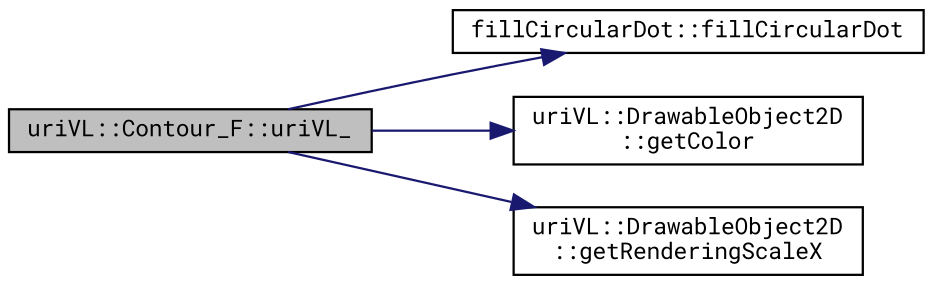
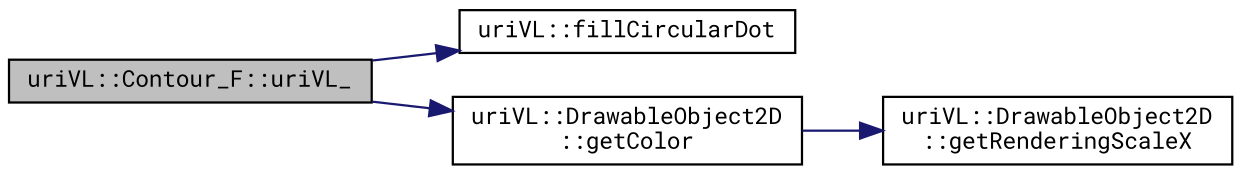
(688, 32) -> (627, 32)
(400, 177) -> (831, 131)
